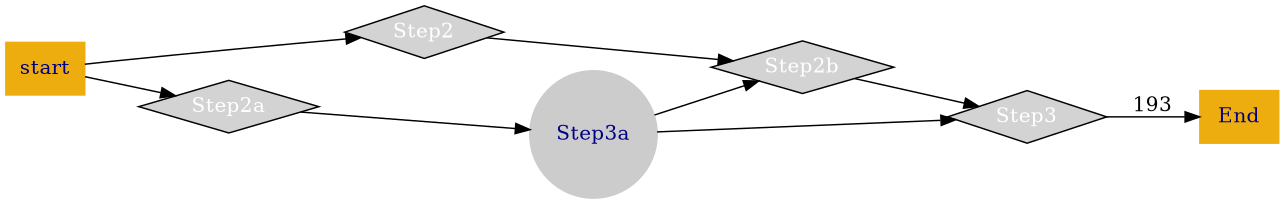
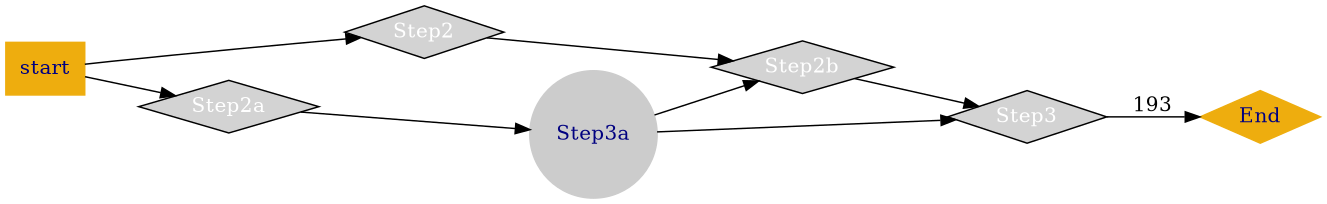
(1239, 117) -> (1260, 117)
